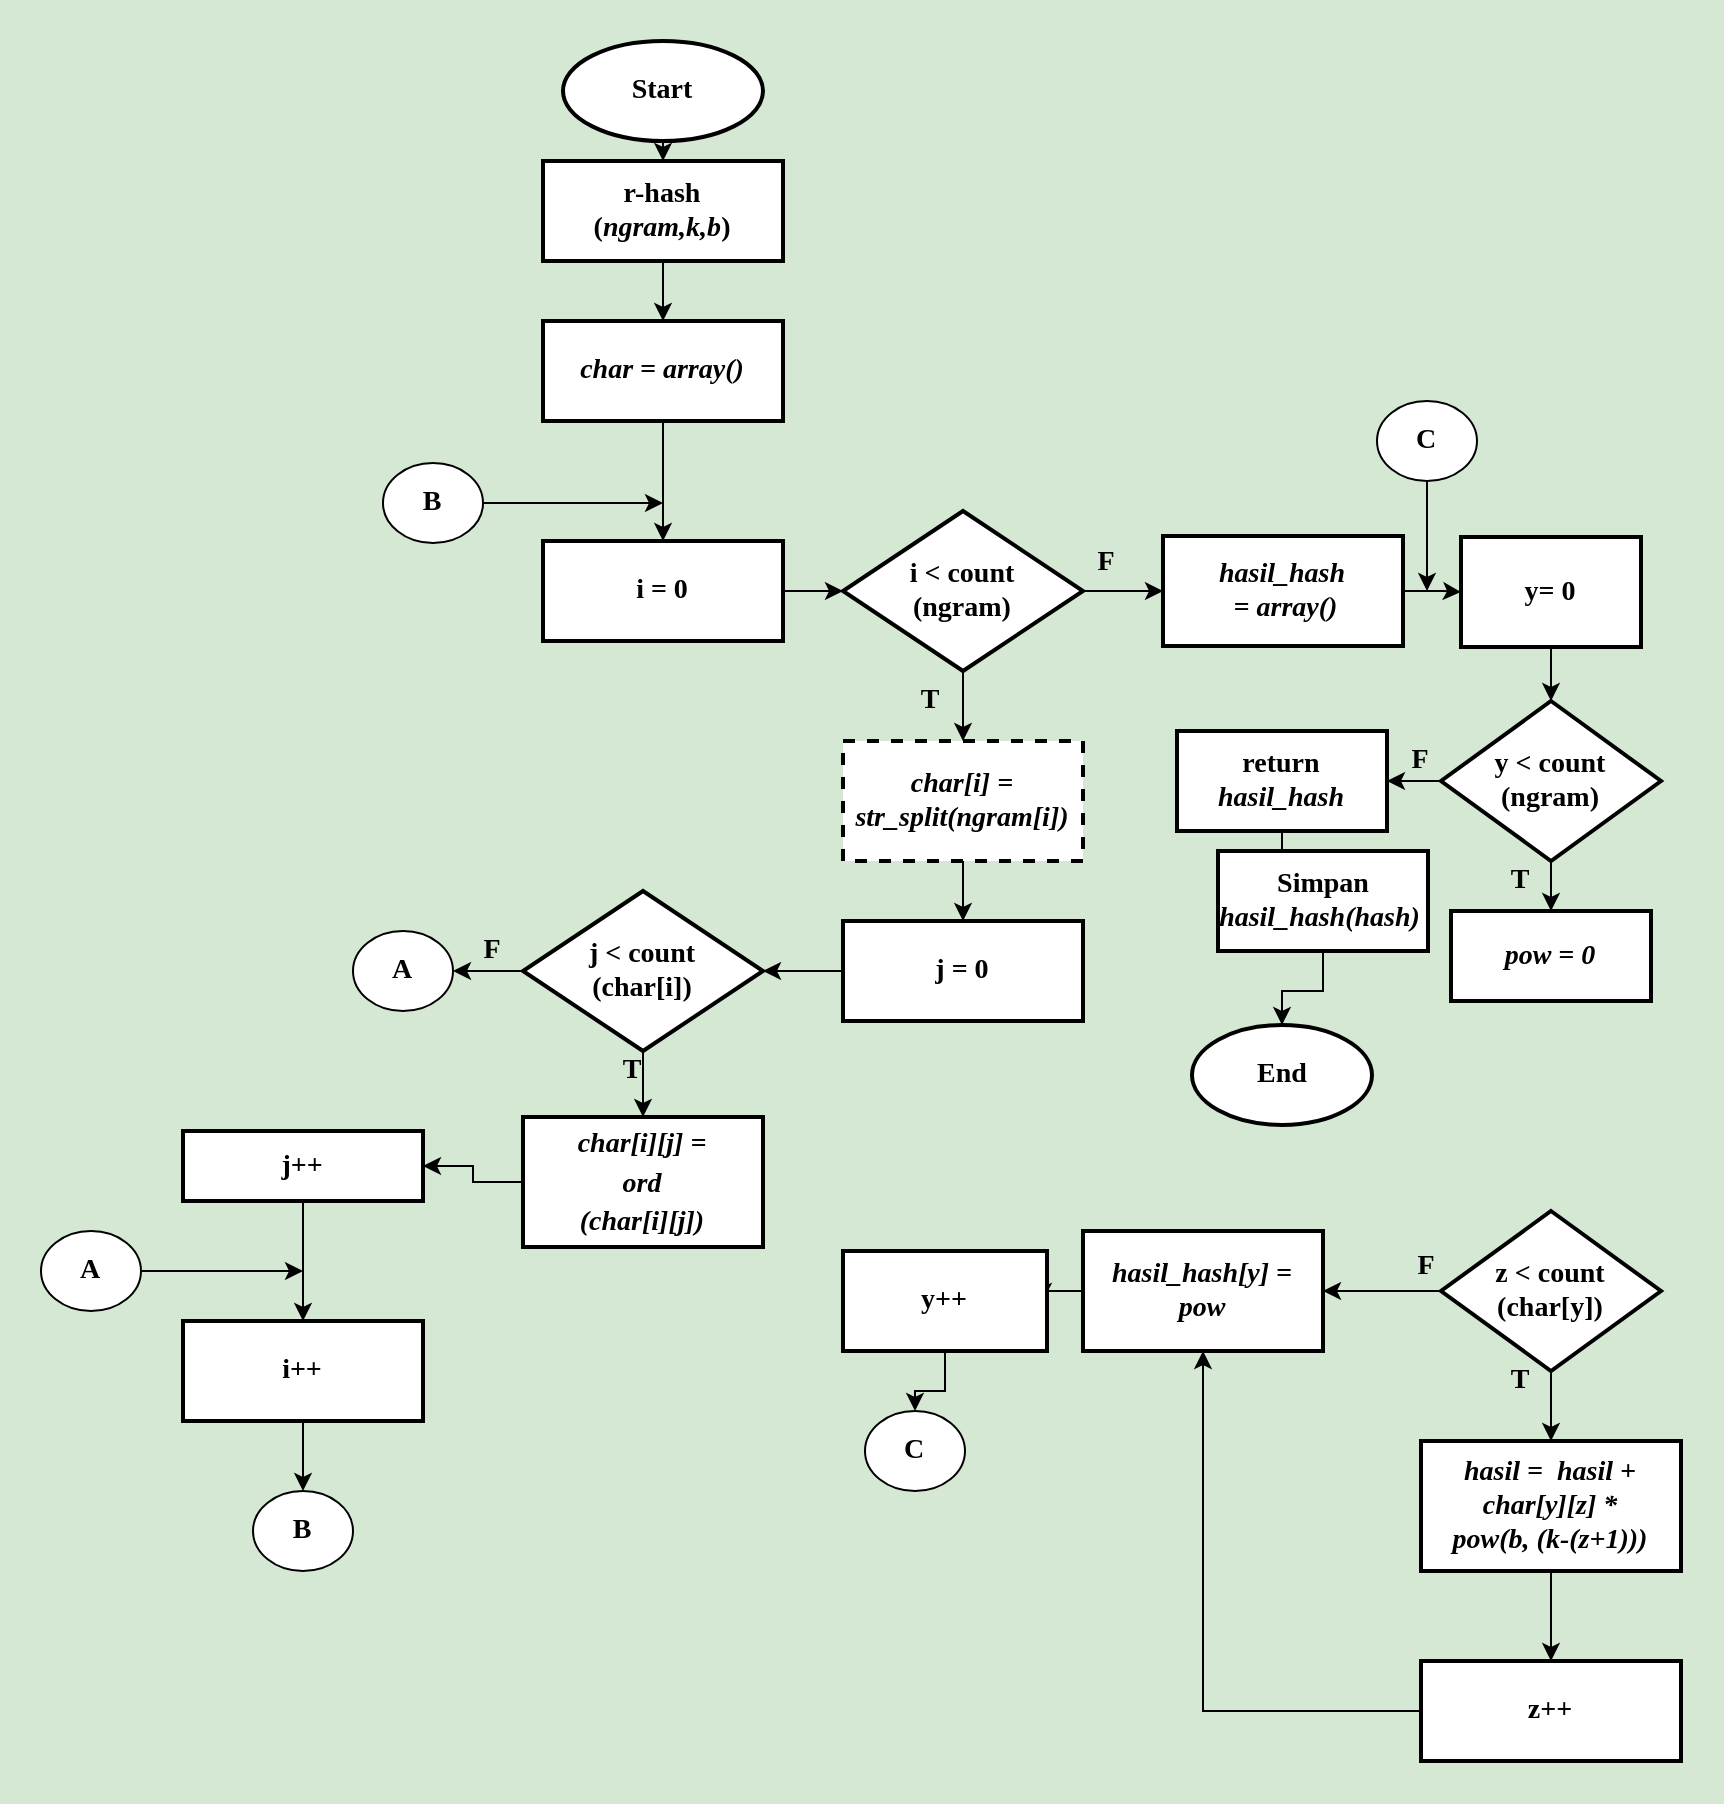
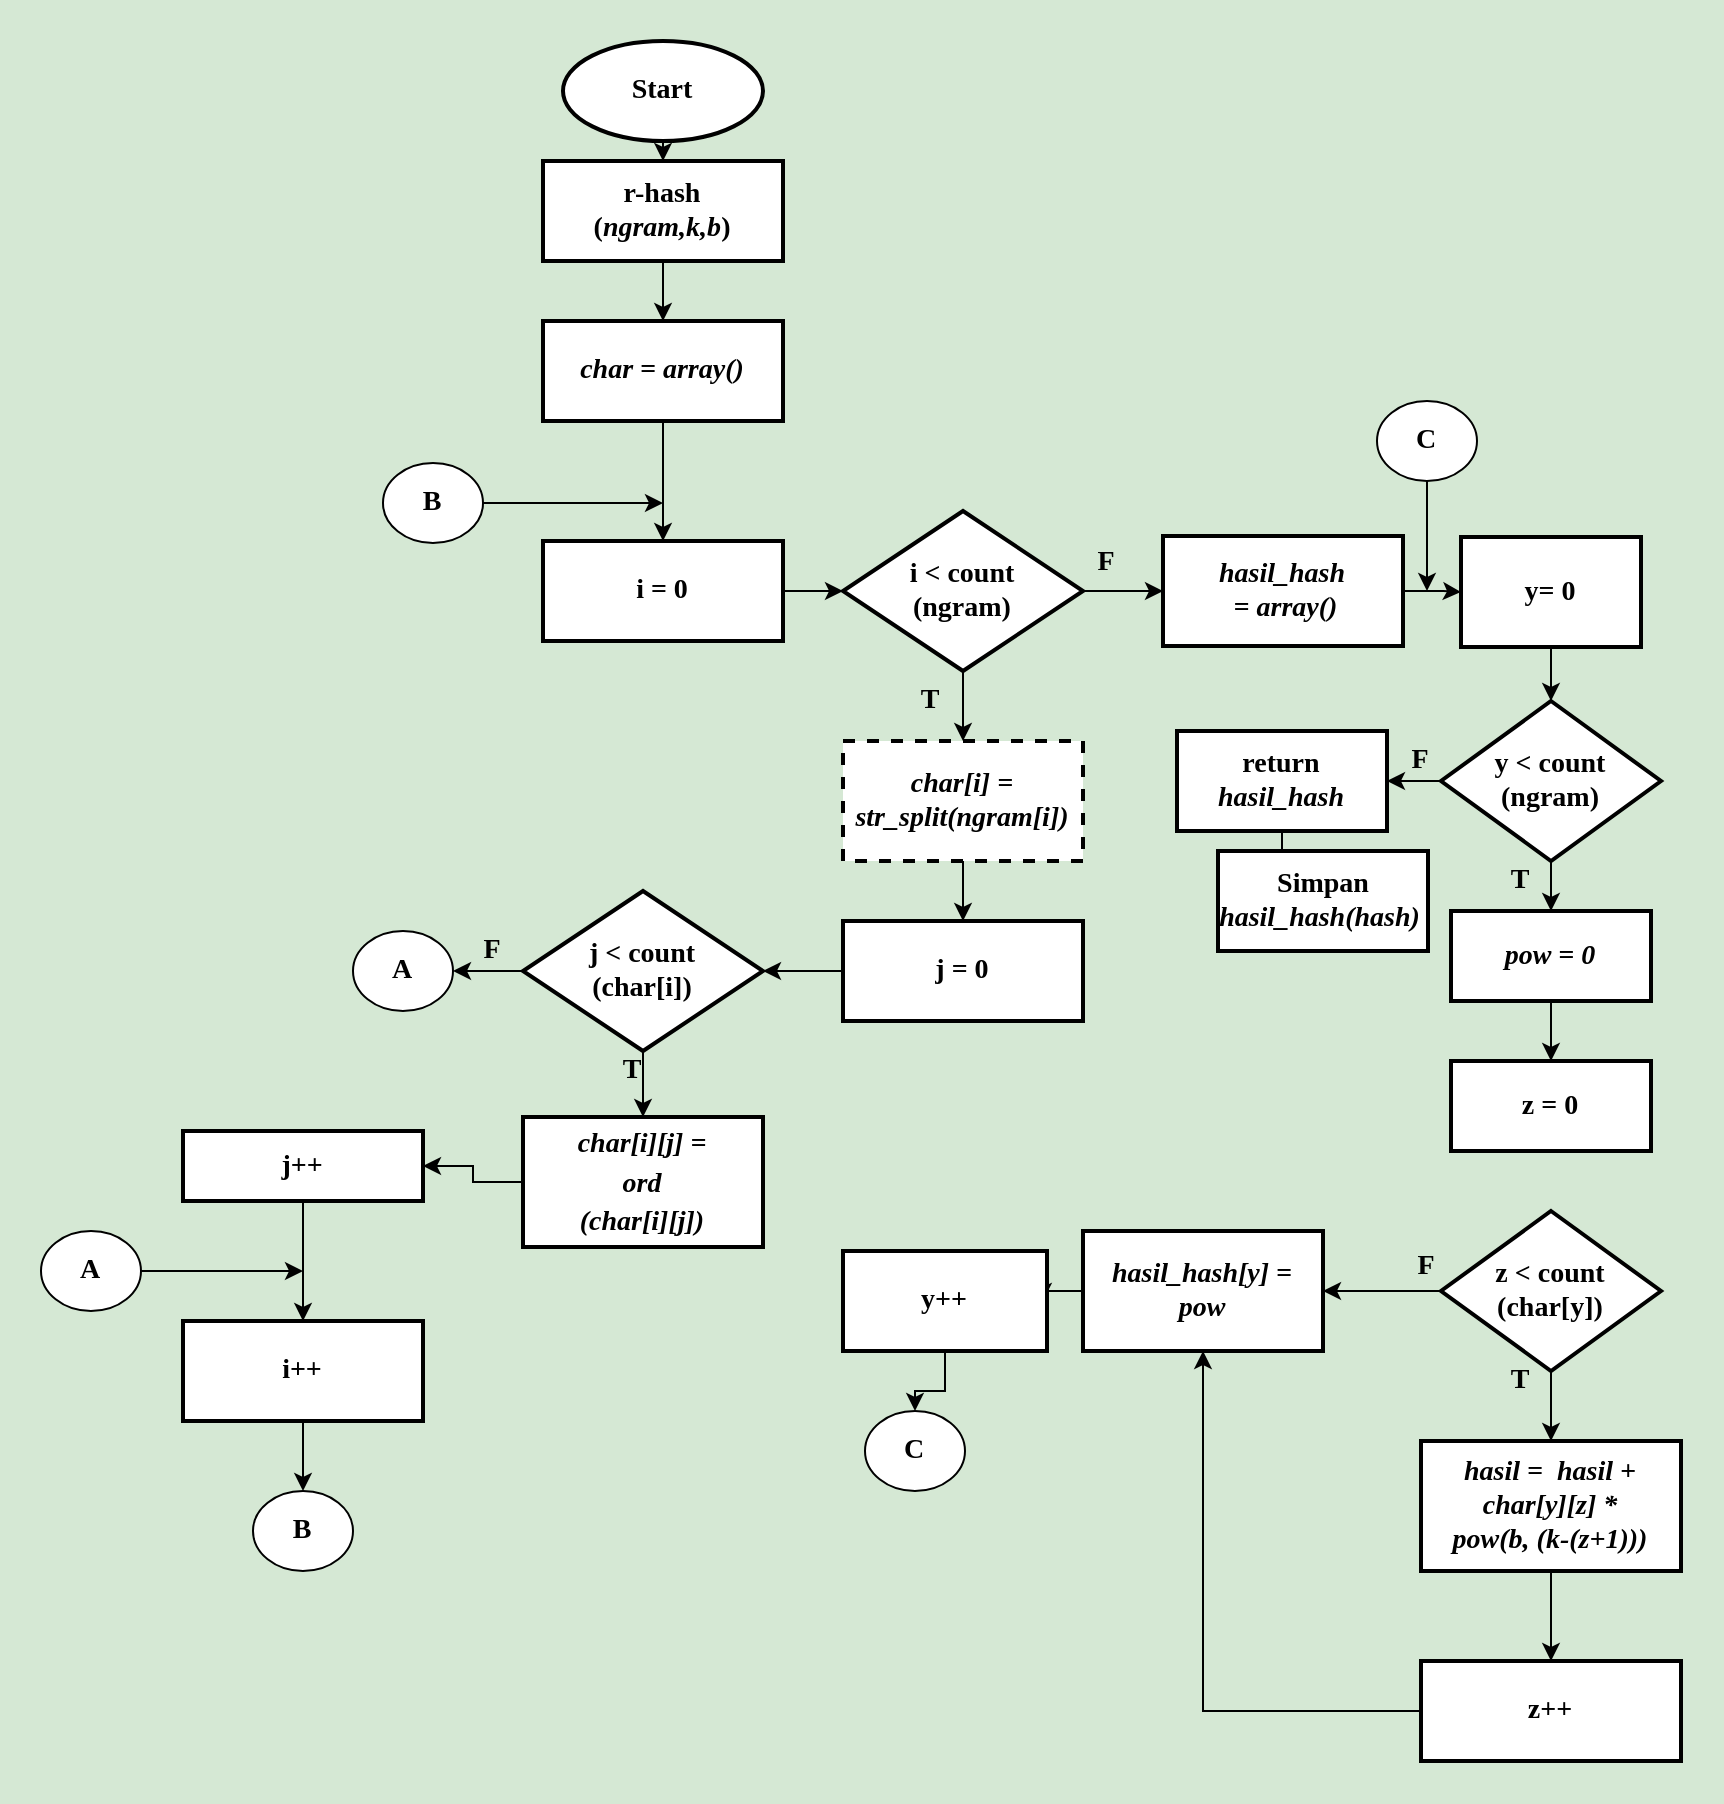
(1312, 991) -> none
none -> (1551, 1038)
(1282, 1075) -> none
none -> (1551, 1106)
